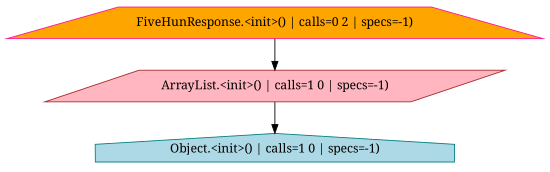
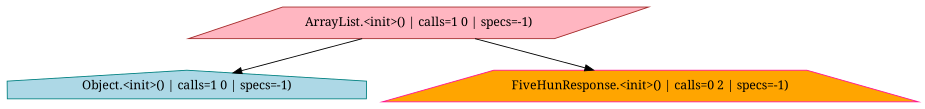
(275, 50) -> (530, 53)
